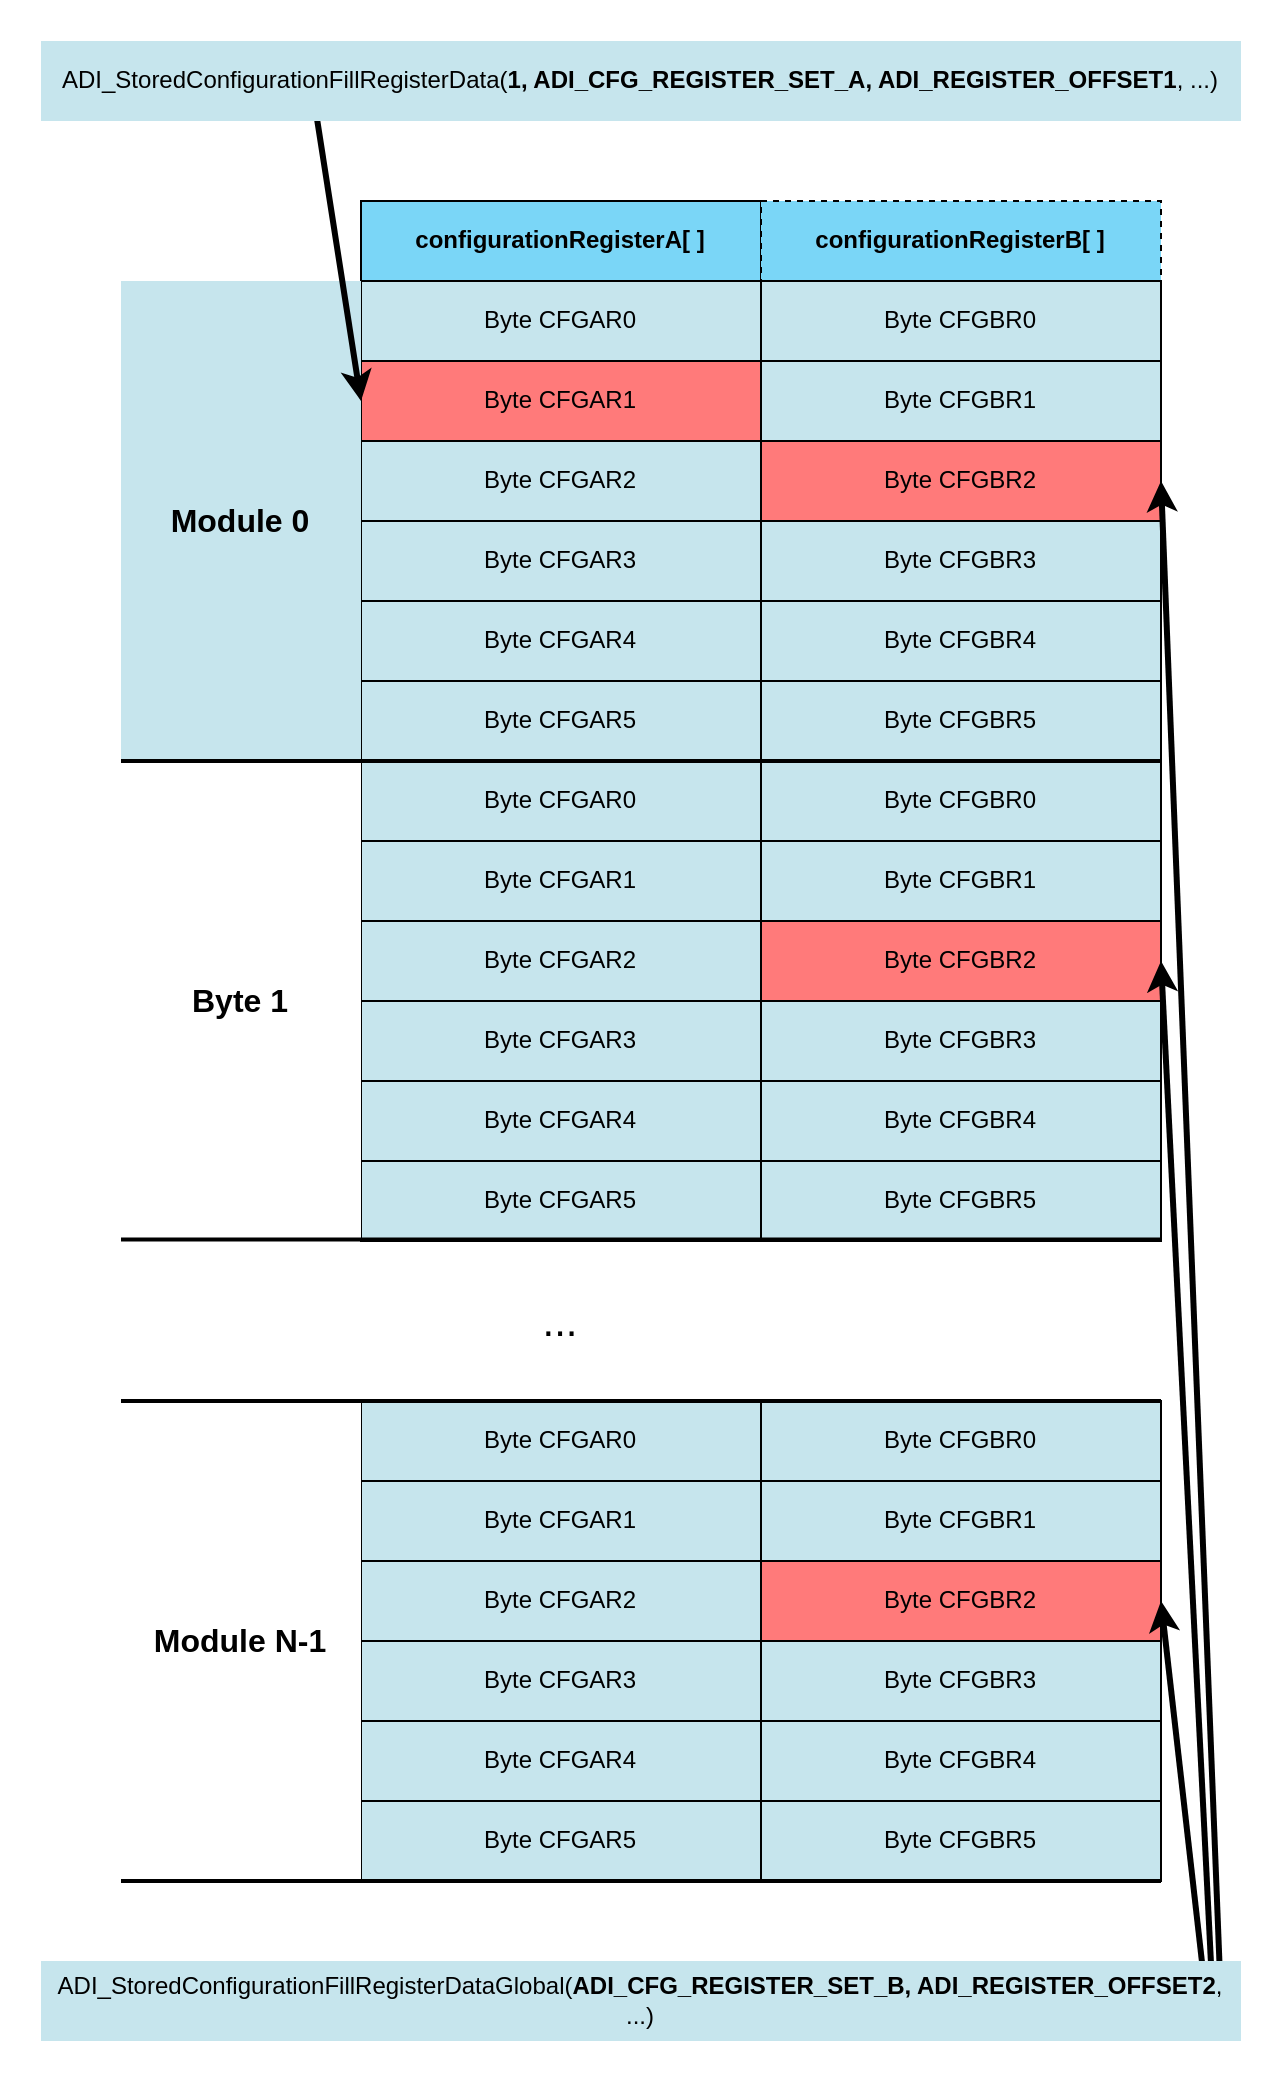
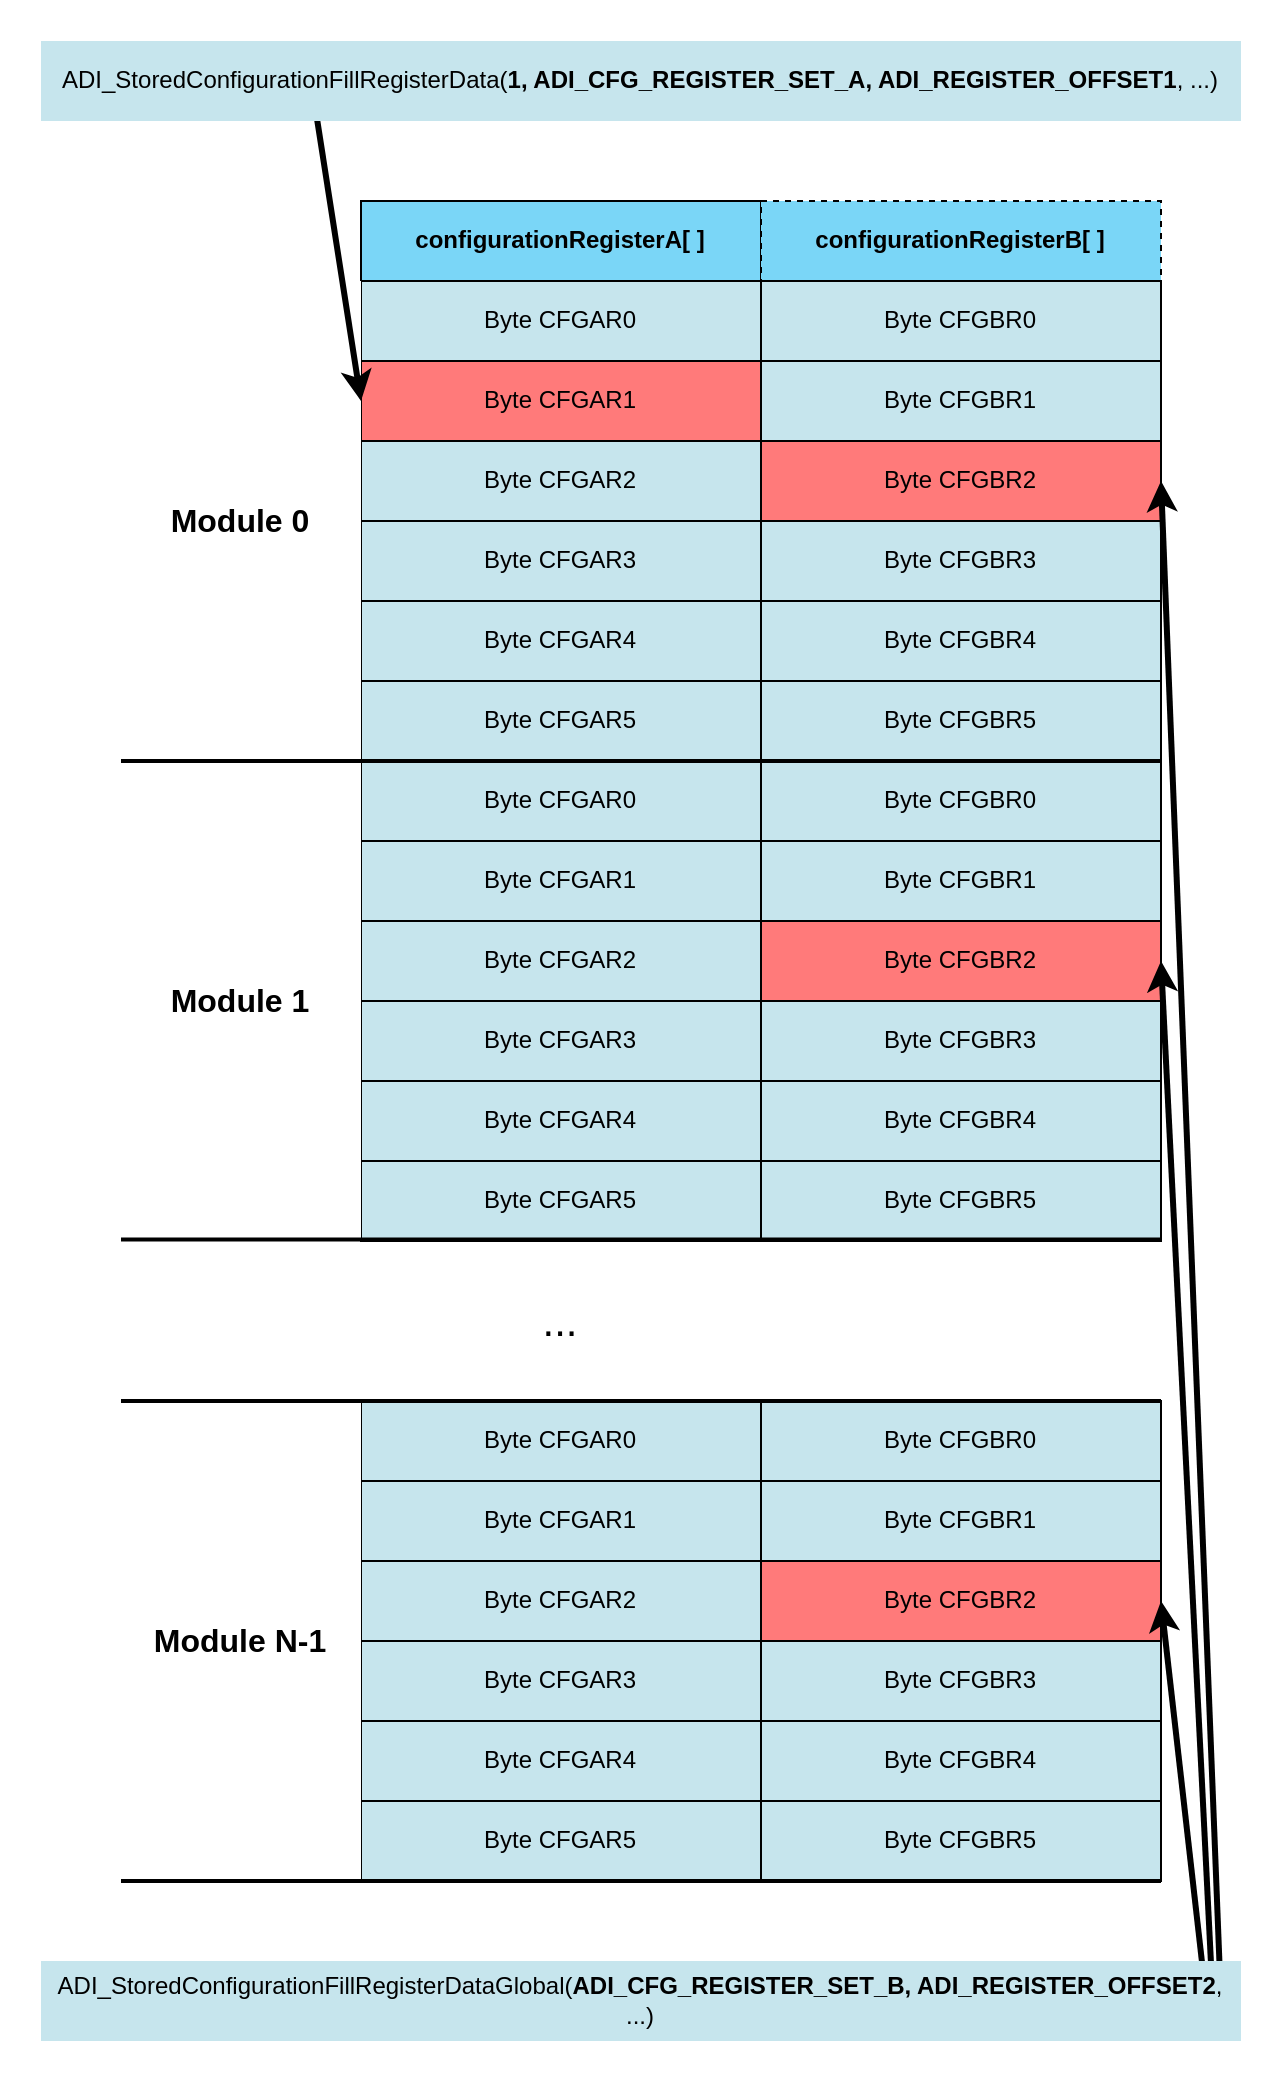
(241, 521) -> (241, 521)
(241, 1001) -> (241, 1001)
